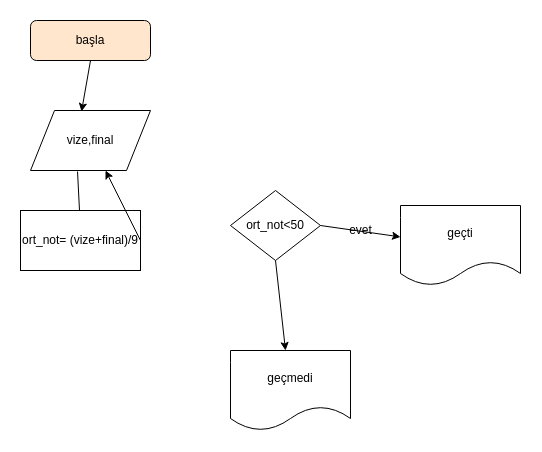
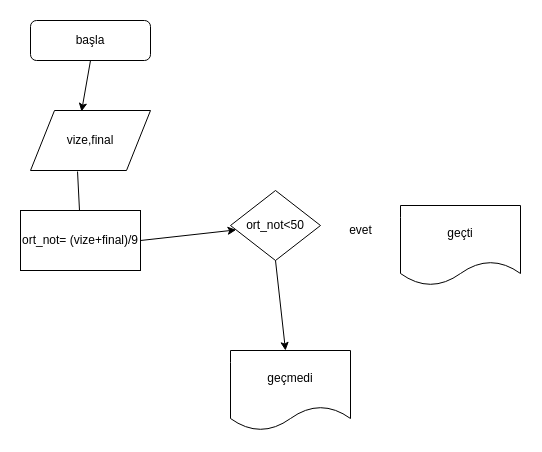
(91, 41) -> (91, 41)
(125, 209) -> (185, 236)
(357, 231) -> none
